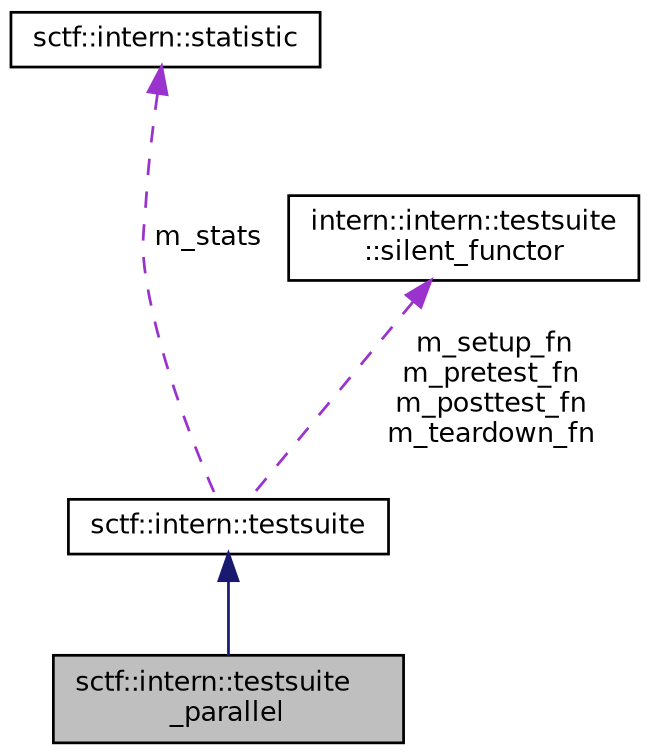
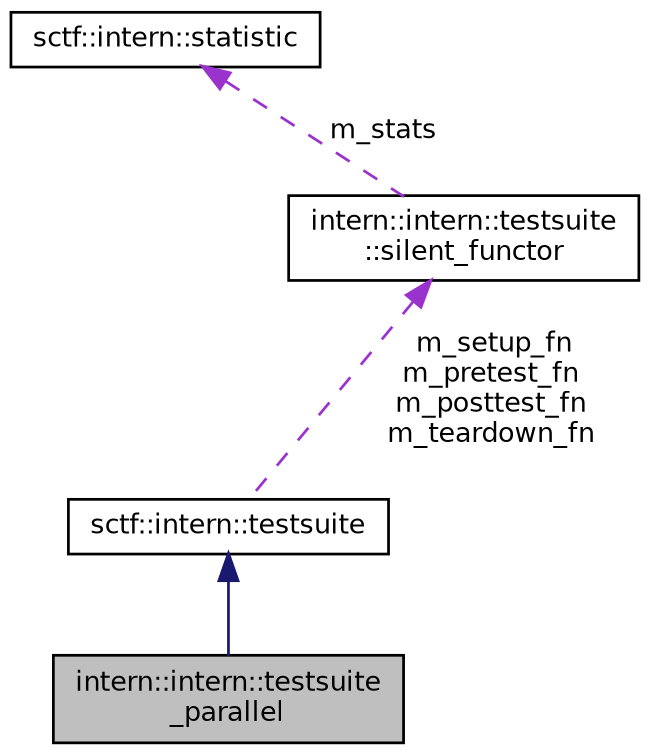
(151, 302) -> (315, 139)
(228, 699) -> (228, 699)
